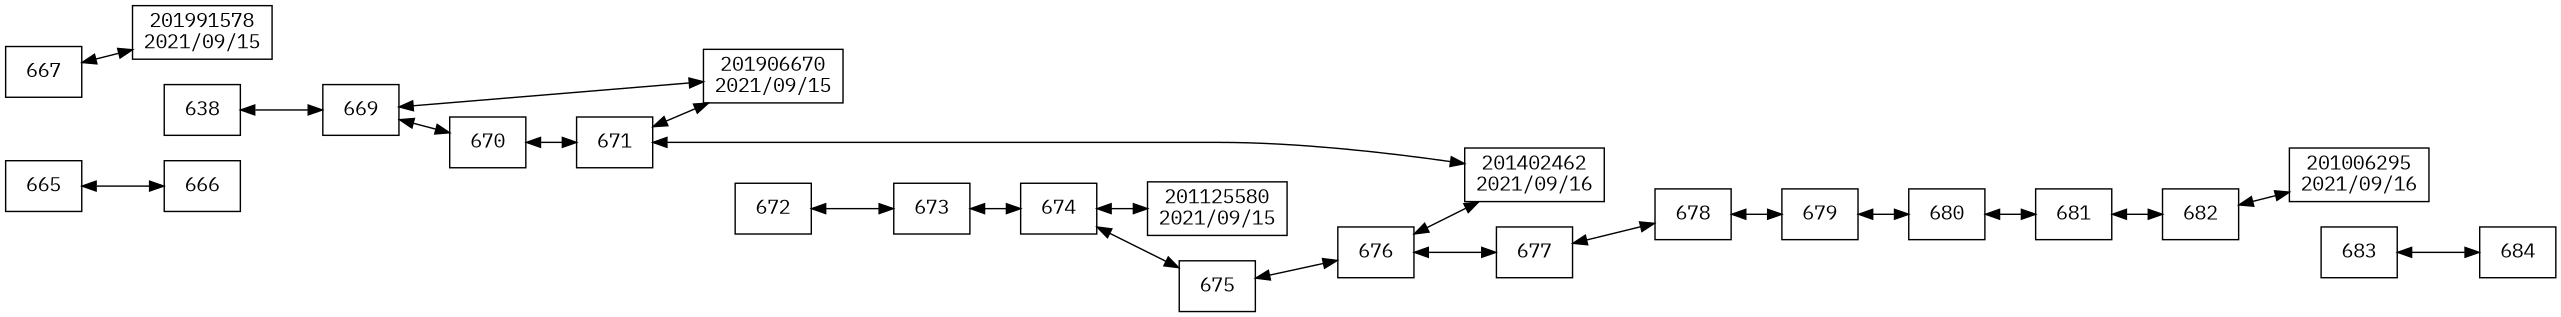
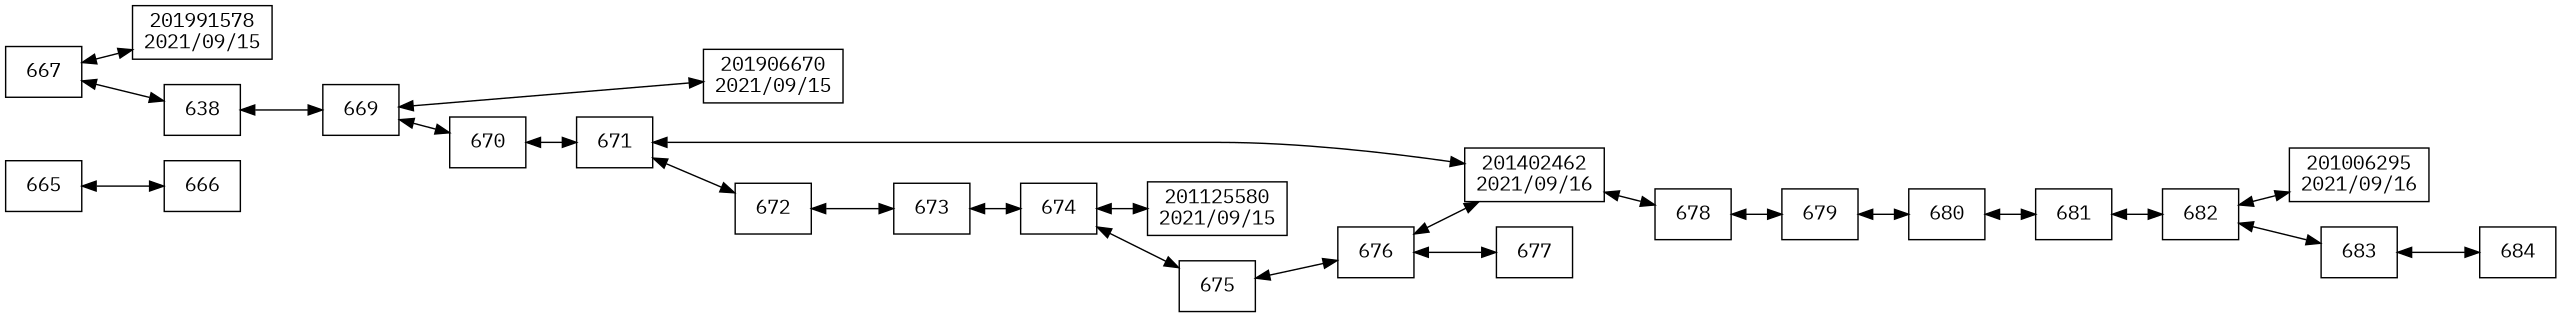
none -> (123, 91)
(680, 115) -> (694, 176)
(1614, 233) -> (1630, 199)
none -> (2280, 233)
